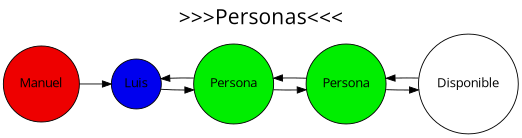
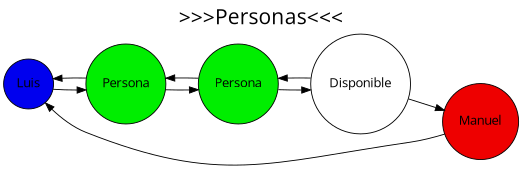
none -> (422, 103)
